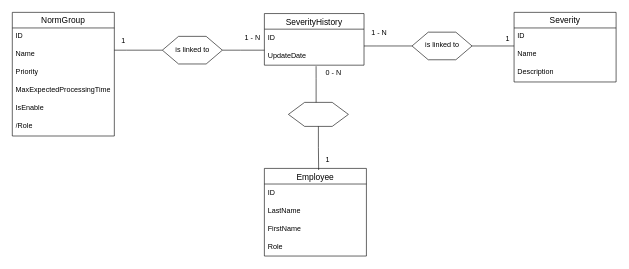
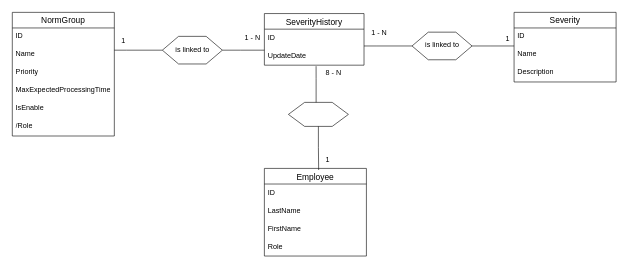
(334, 73) -> (334, 73)
